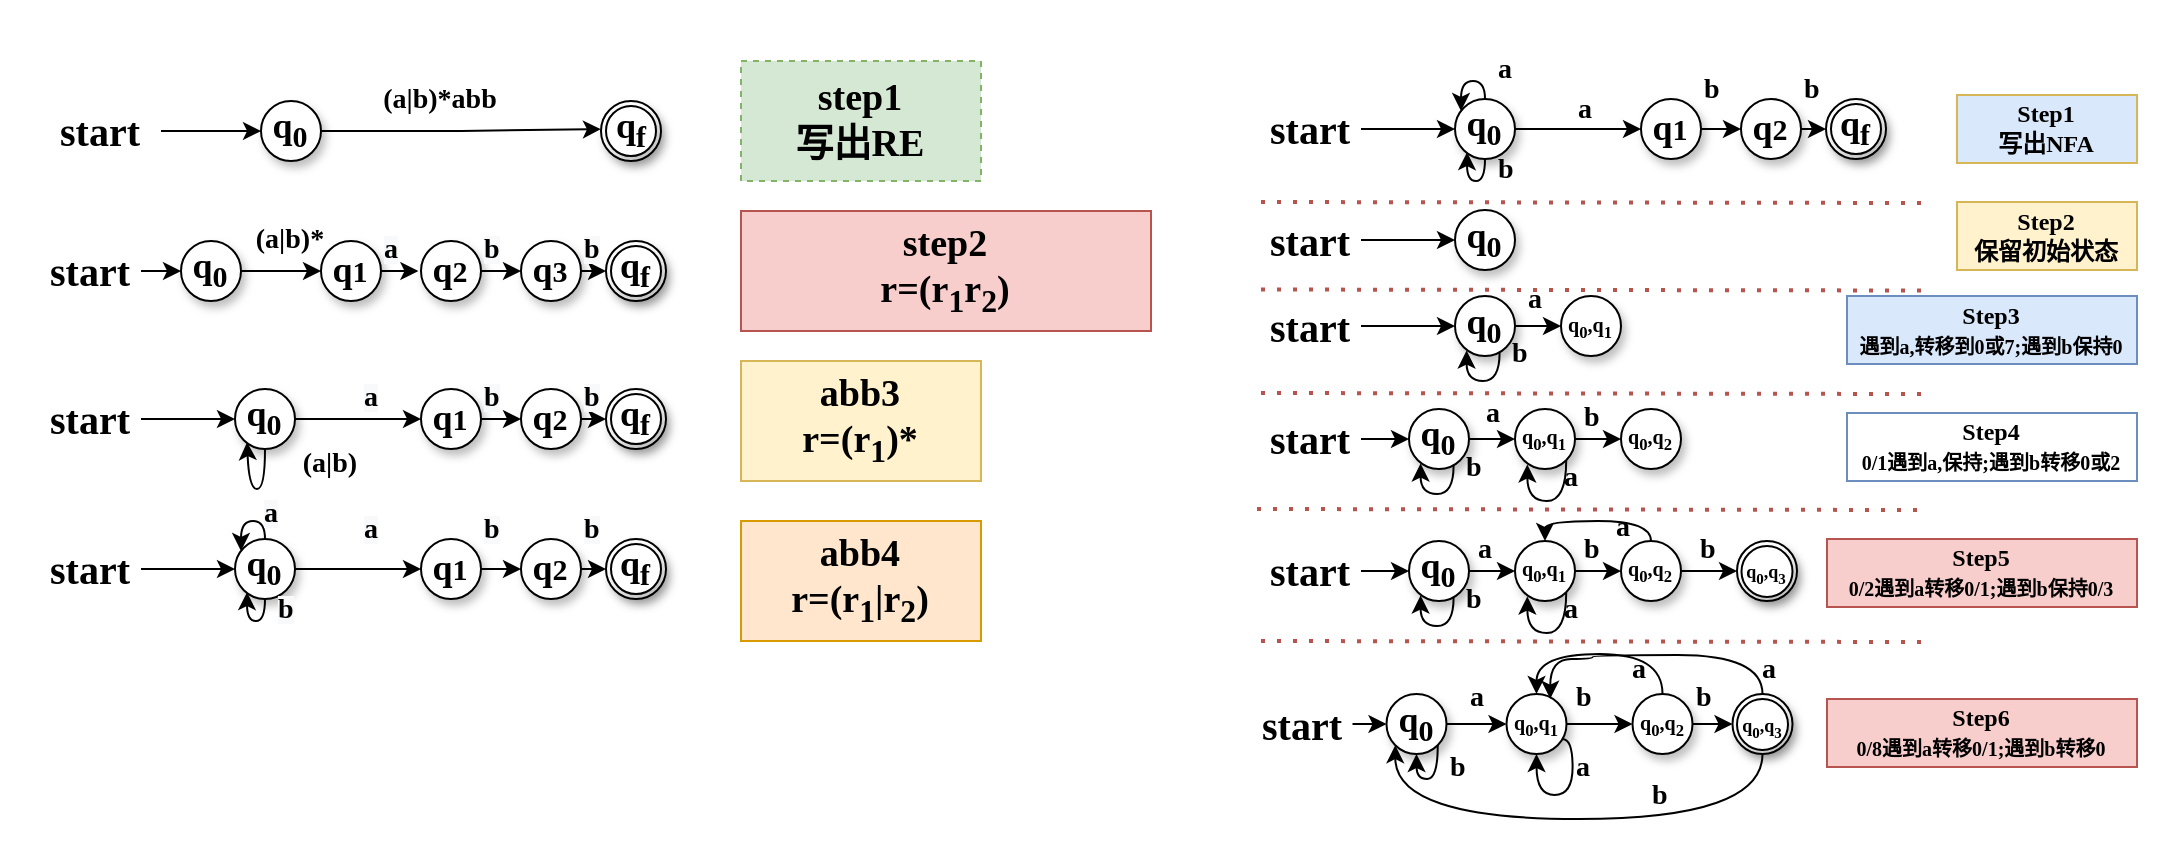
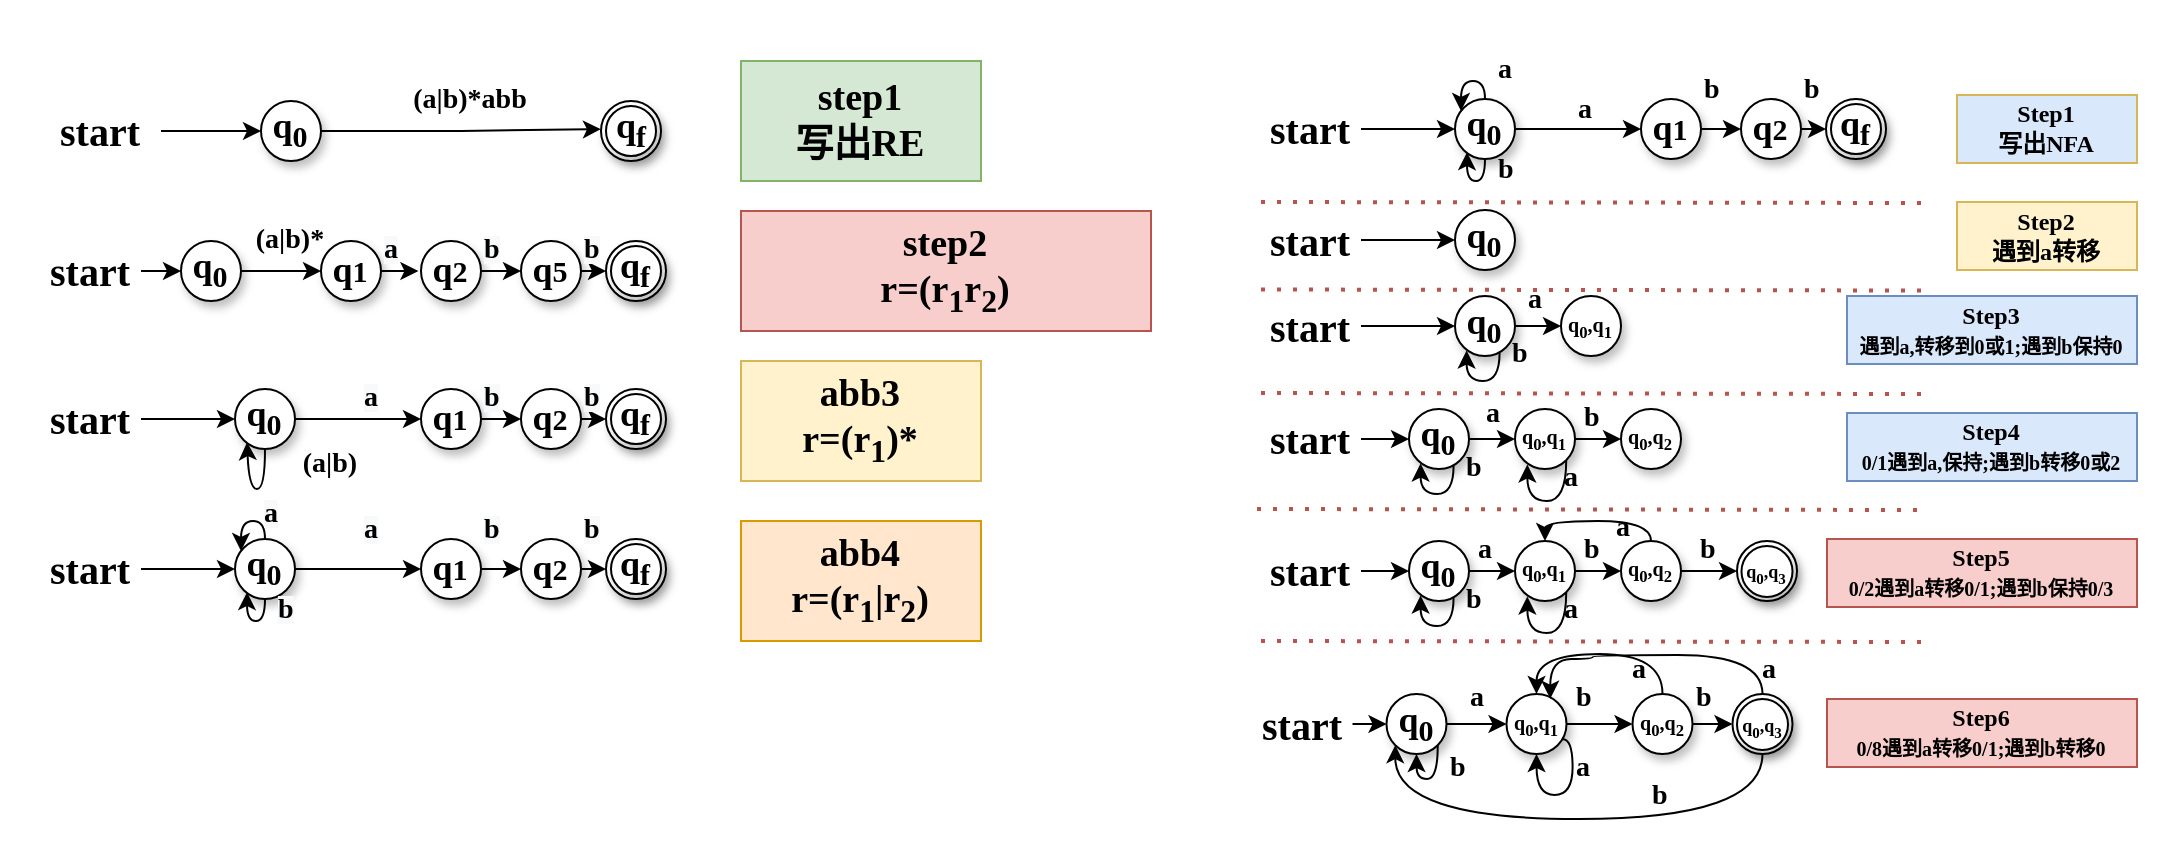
(441, 101) -> (471, 101)
(861, 121) -> (861, 121)
(2047, 237) -> (2047, 237)
(551, 271) -> (551, 271)
(1992, 331) -> (1992, 331)
(1992, 447) -> (1992, 447)
